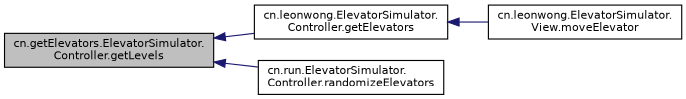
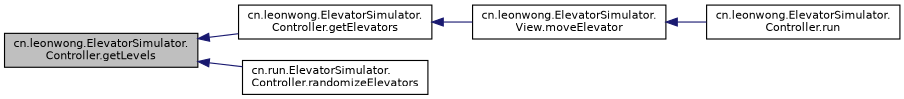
none -> (803, 22)
(109, 50) -> (101, 50)
